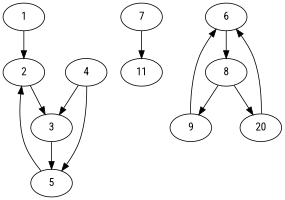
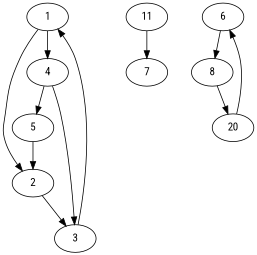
none -> (48, 41)
(142, 41) -> (147, 41)
(191, 128) -> none
(52, 152) -> (87, 128)
